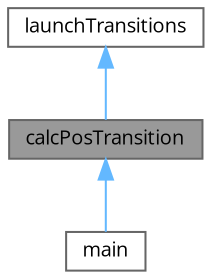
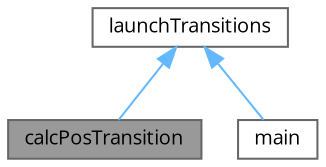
(106, 206) -> (241, 92)
